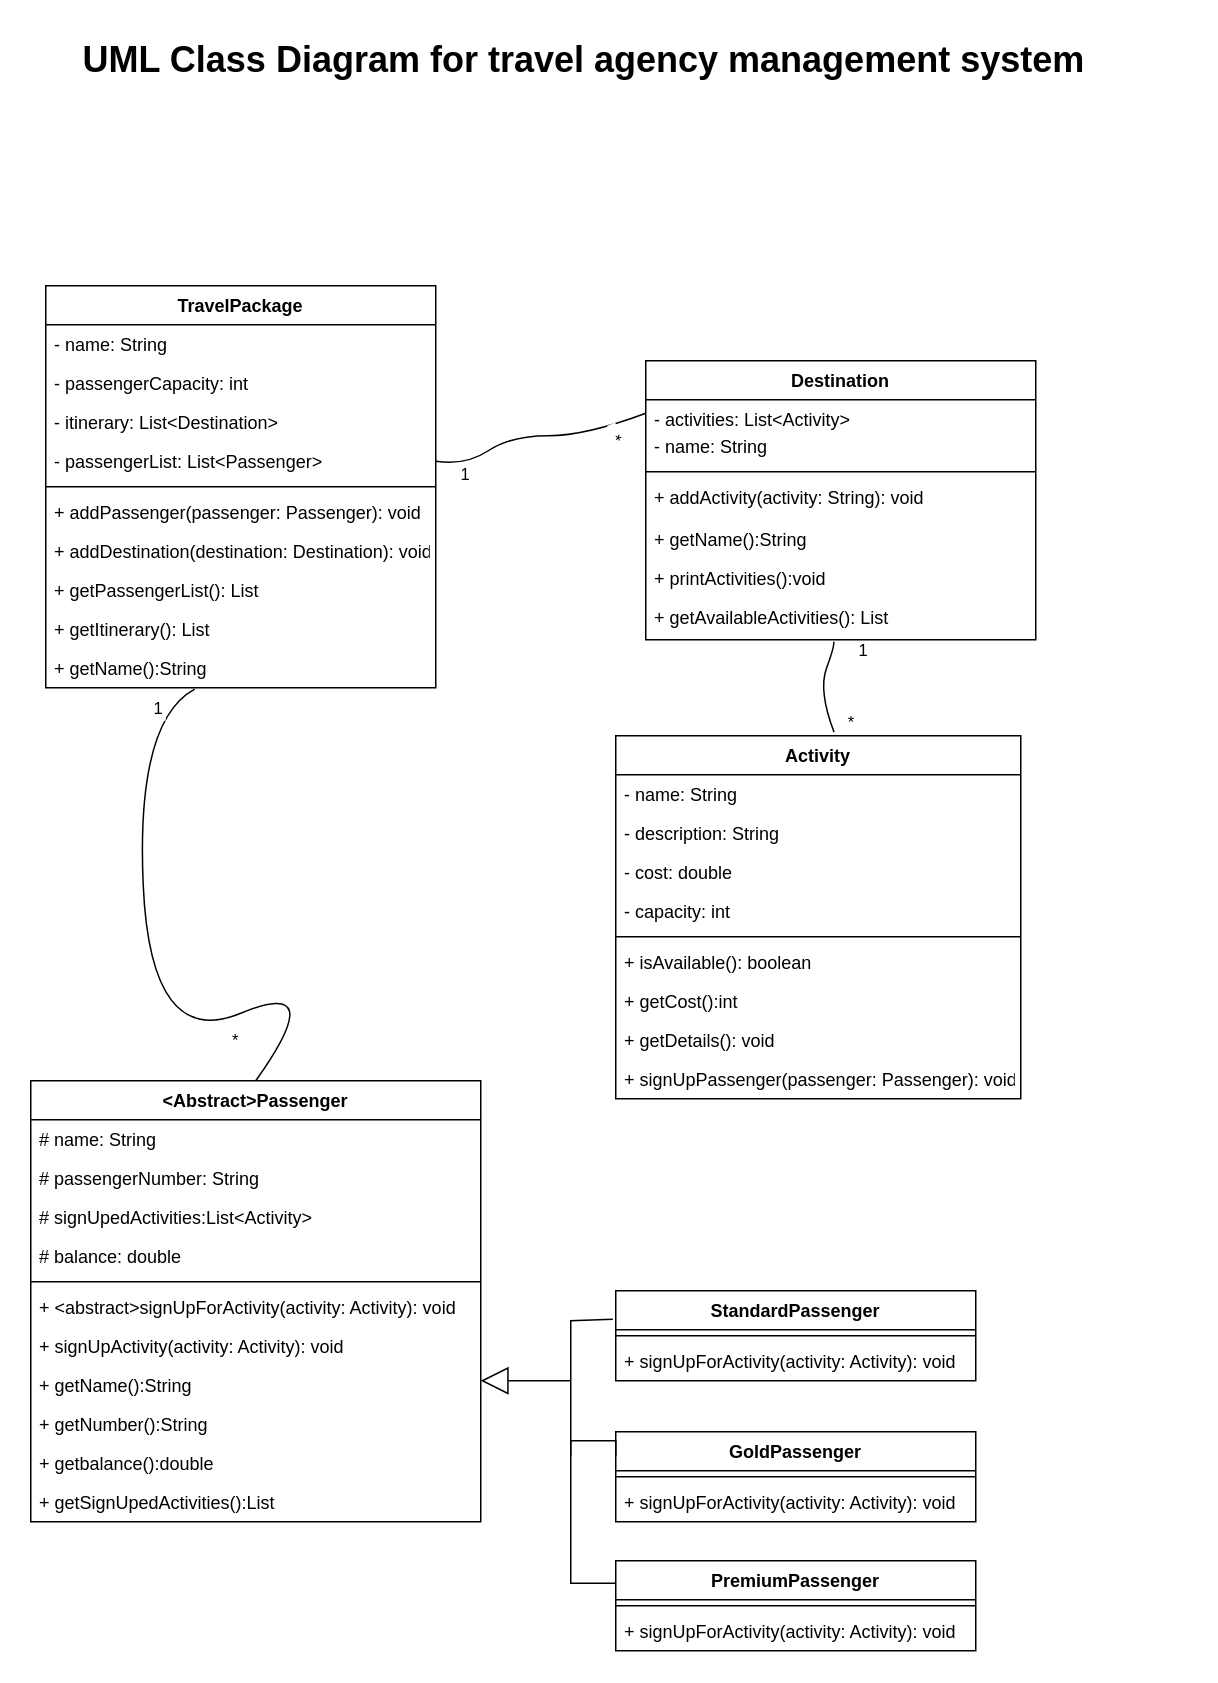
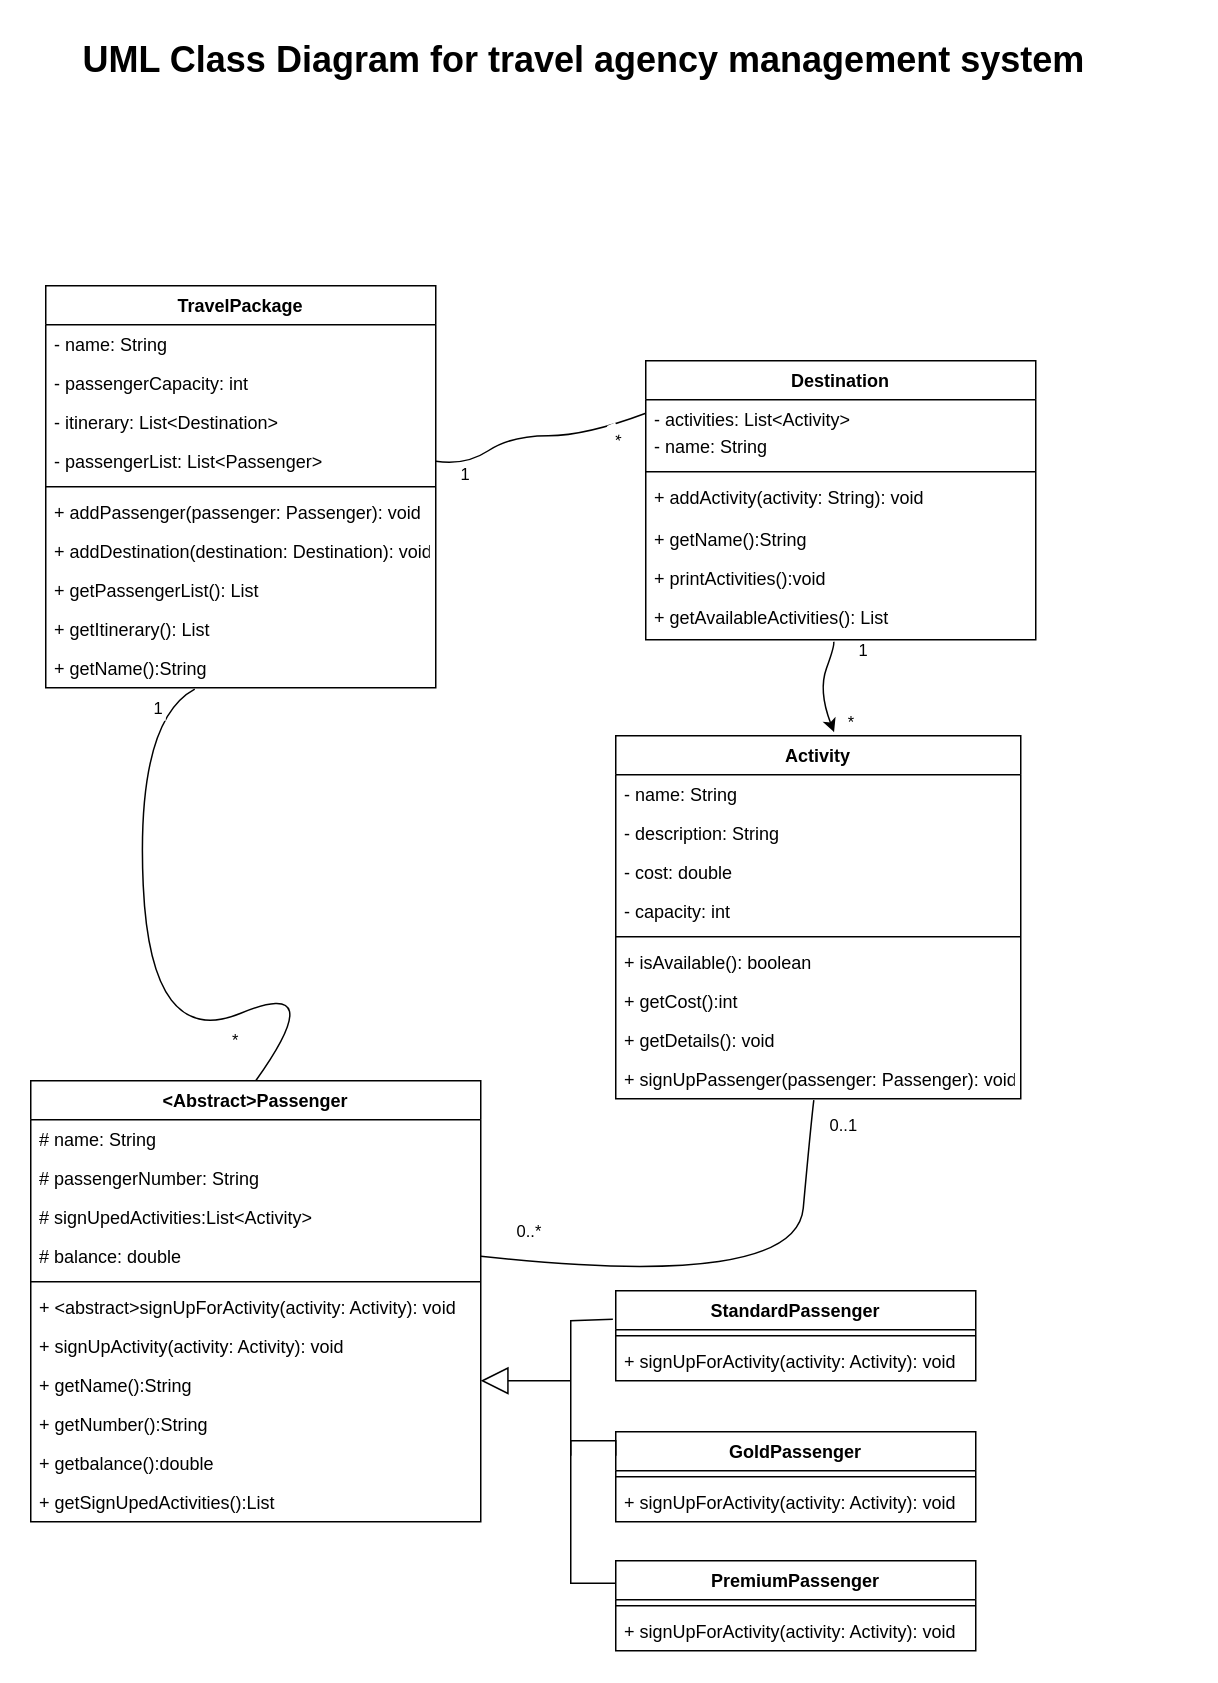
(827, 709) -> (825, 706)
none -> (704, 1263)
